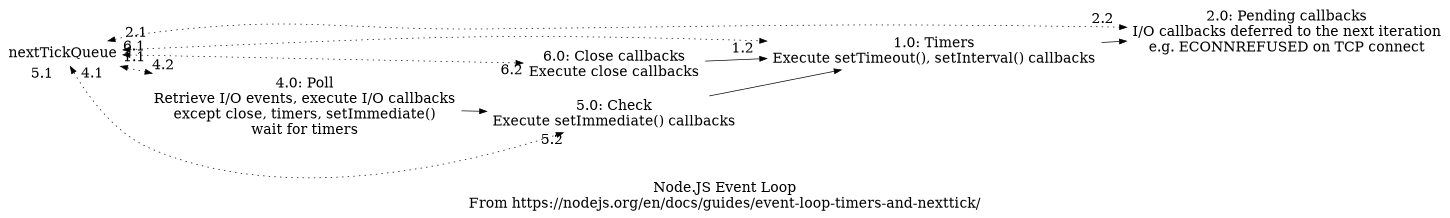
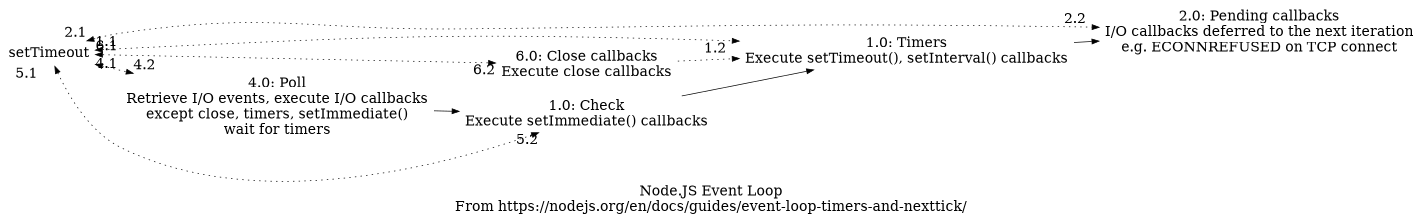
(63, 54) -> (49, 54)
(732, 60) -> (705, 60)
(614, 114) -> (587, 114)
